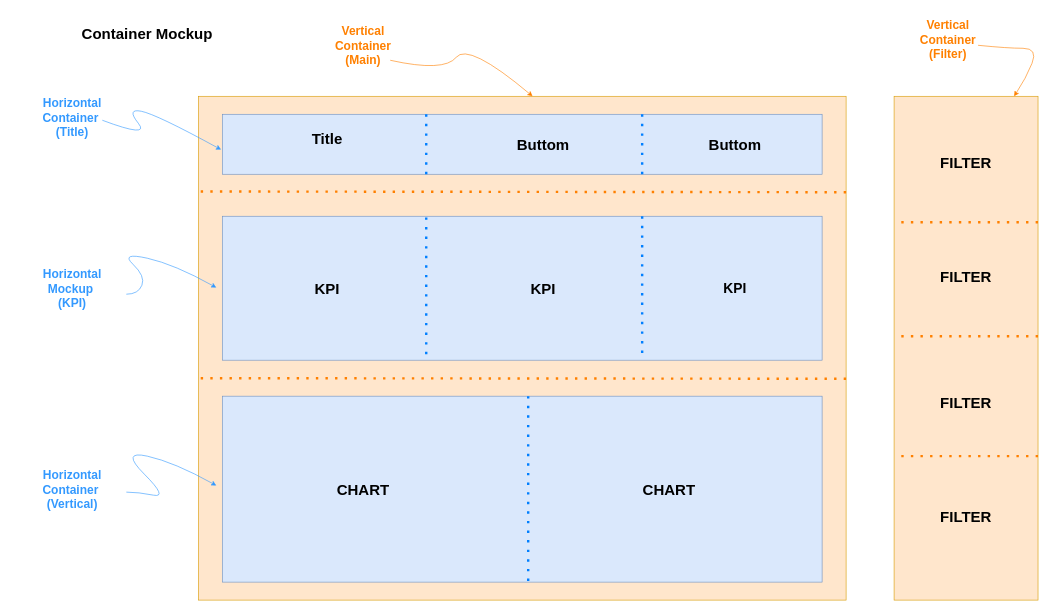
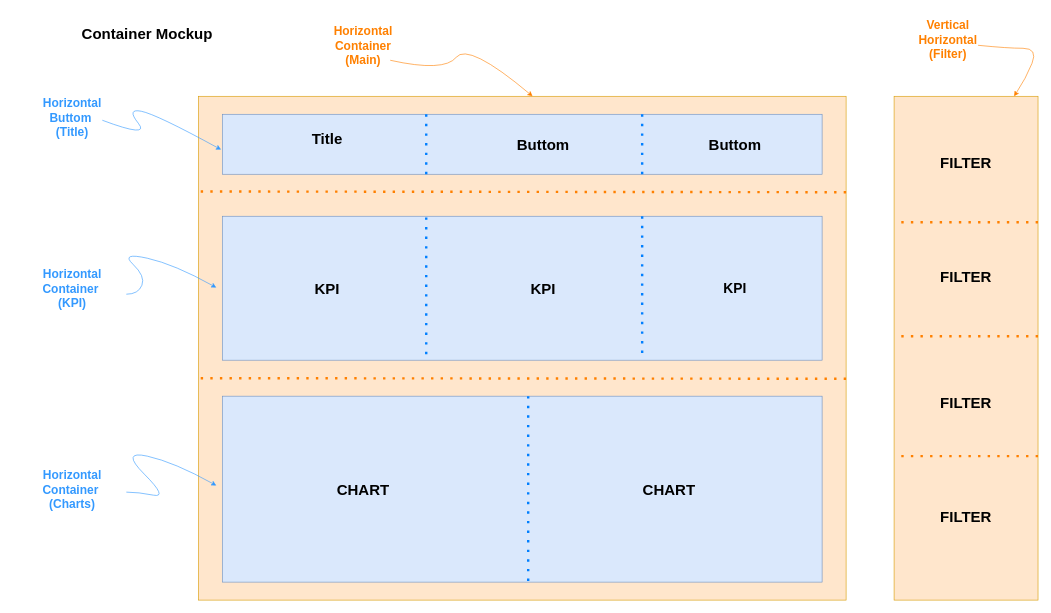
(948, 39) -> (948, 39)
(363, 45) -> (363, 45)
(72, 117) -> (72, 117)
(72, 288) -> (72, 288)
(72, 489) -> (72, 489)
